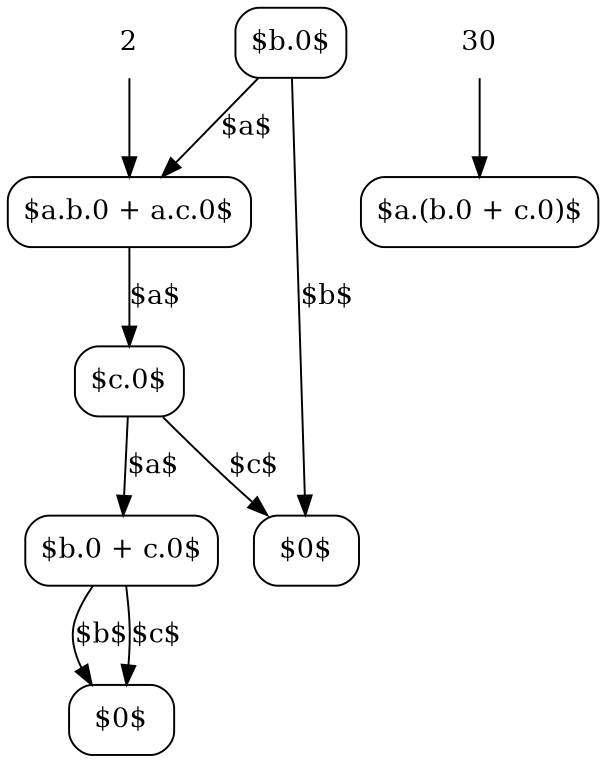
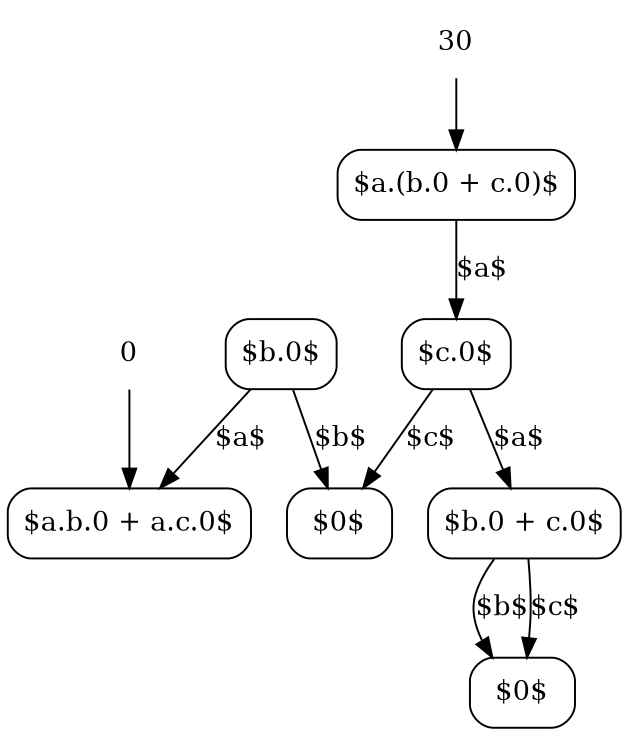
(129, 43) -> (129, 354)
(129, 287) -> (456, 260)
